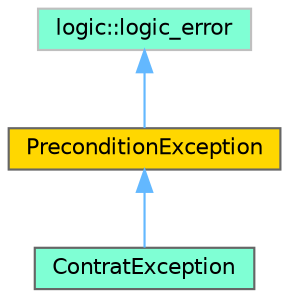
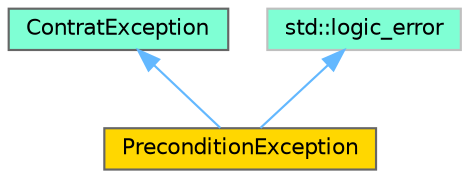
(145, 29) -> (364, 29)
(145, 220) -> (187, 96)
